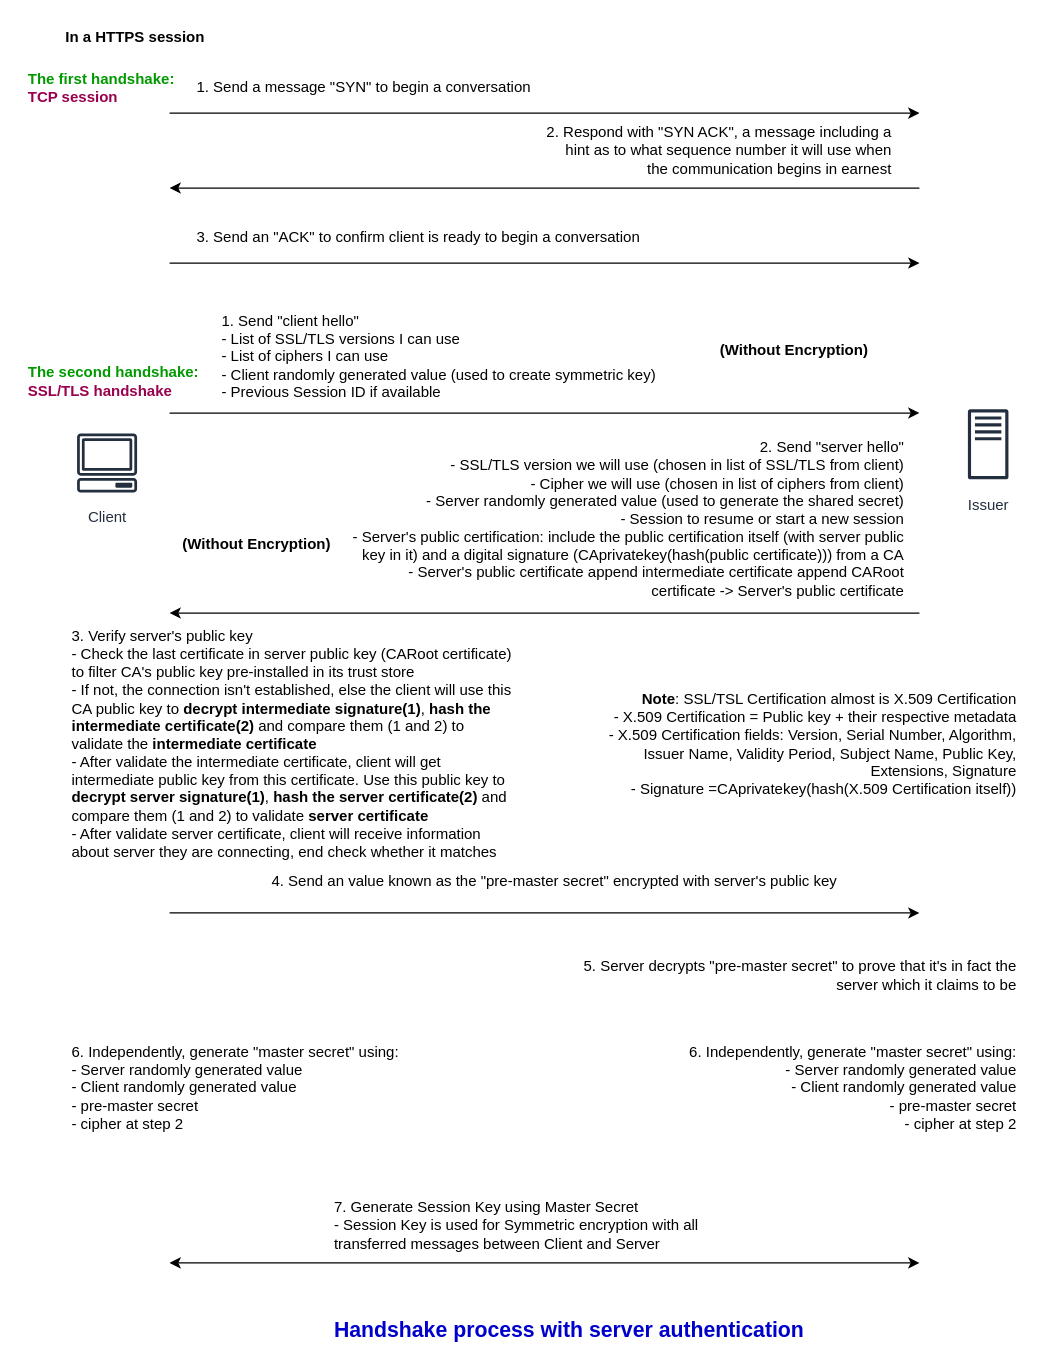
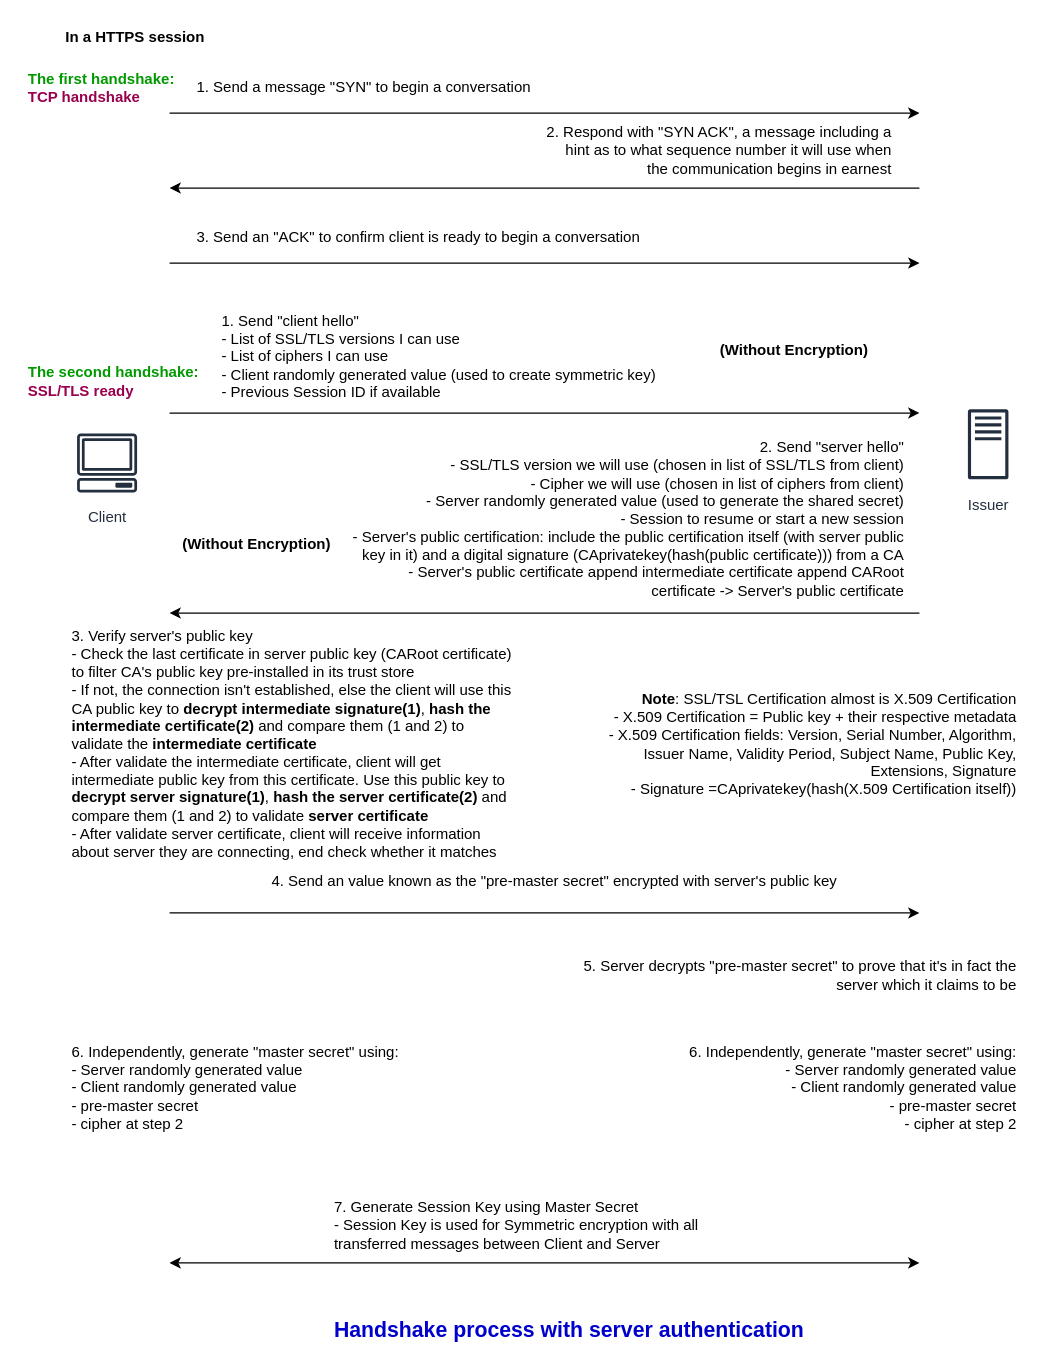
(104, 88) -> (104, 88)
(110, 382) -> (110, 382)
